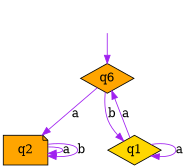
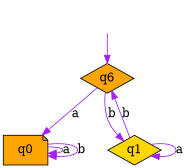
(126, 114) -> (126, 114)
(26, 150) -> (26, 150)
